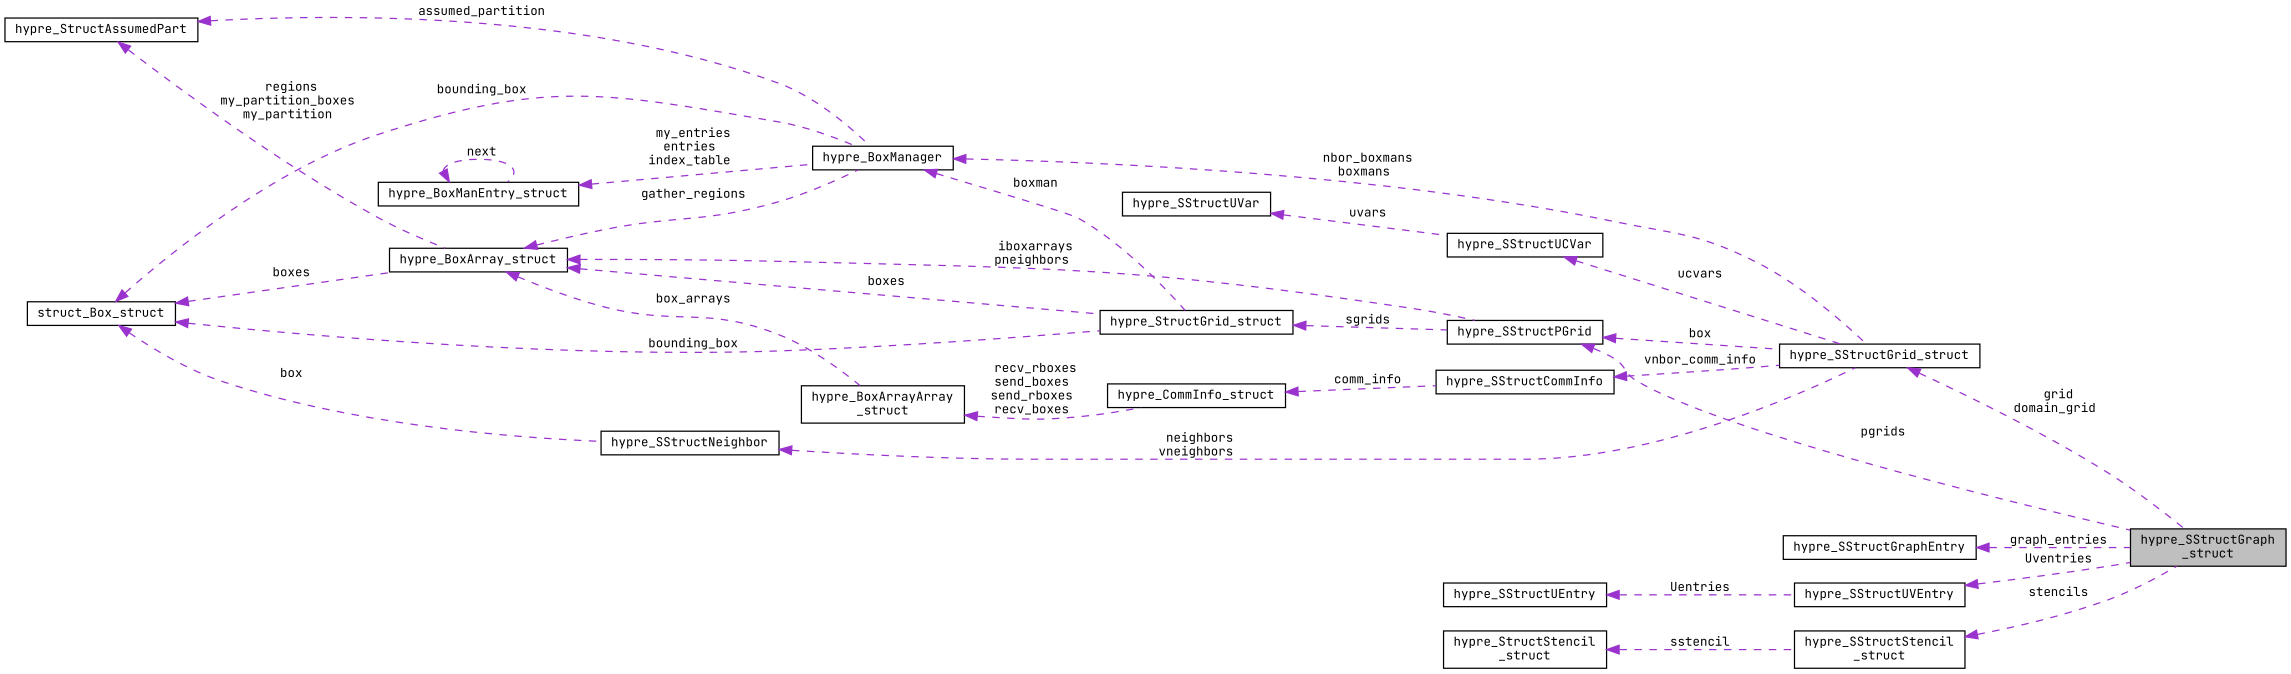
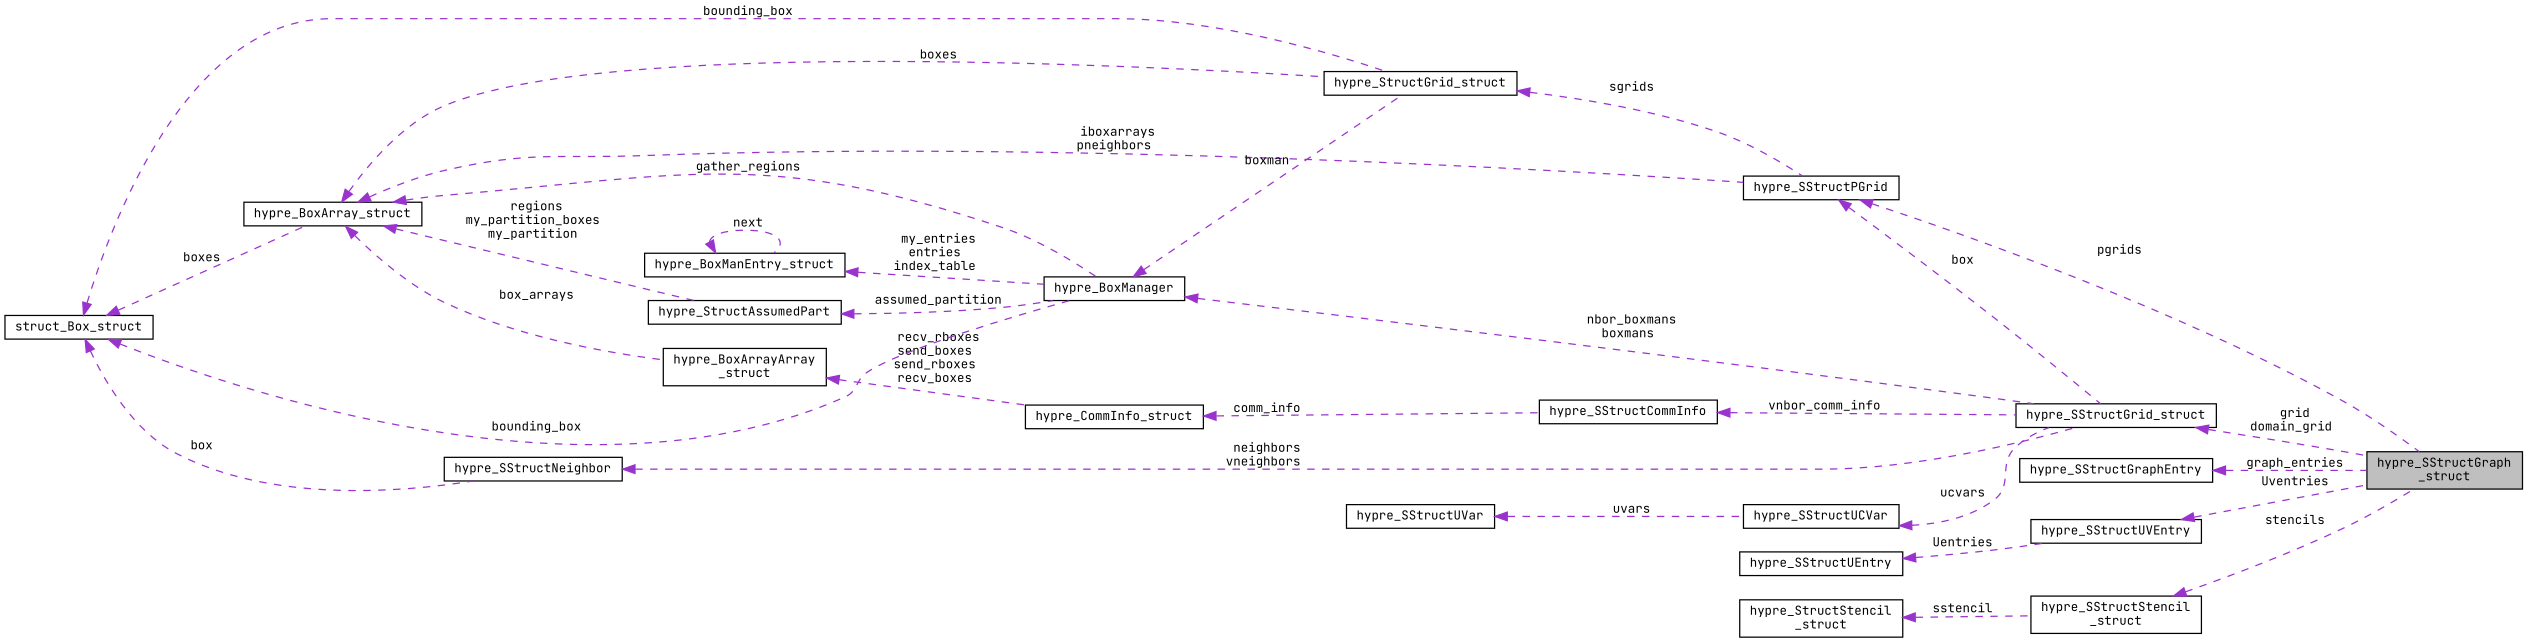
(281, 159) -> (545, 265)
